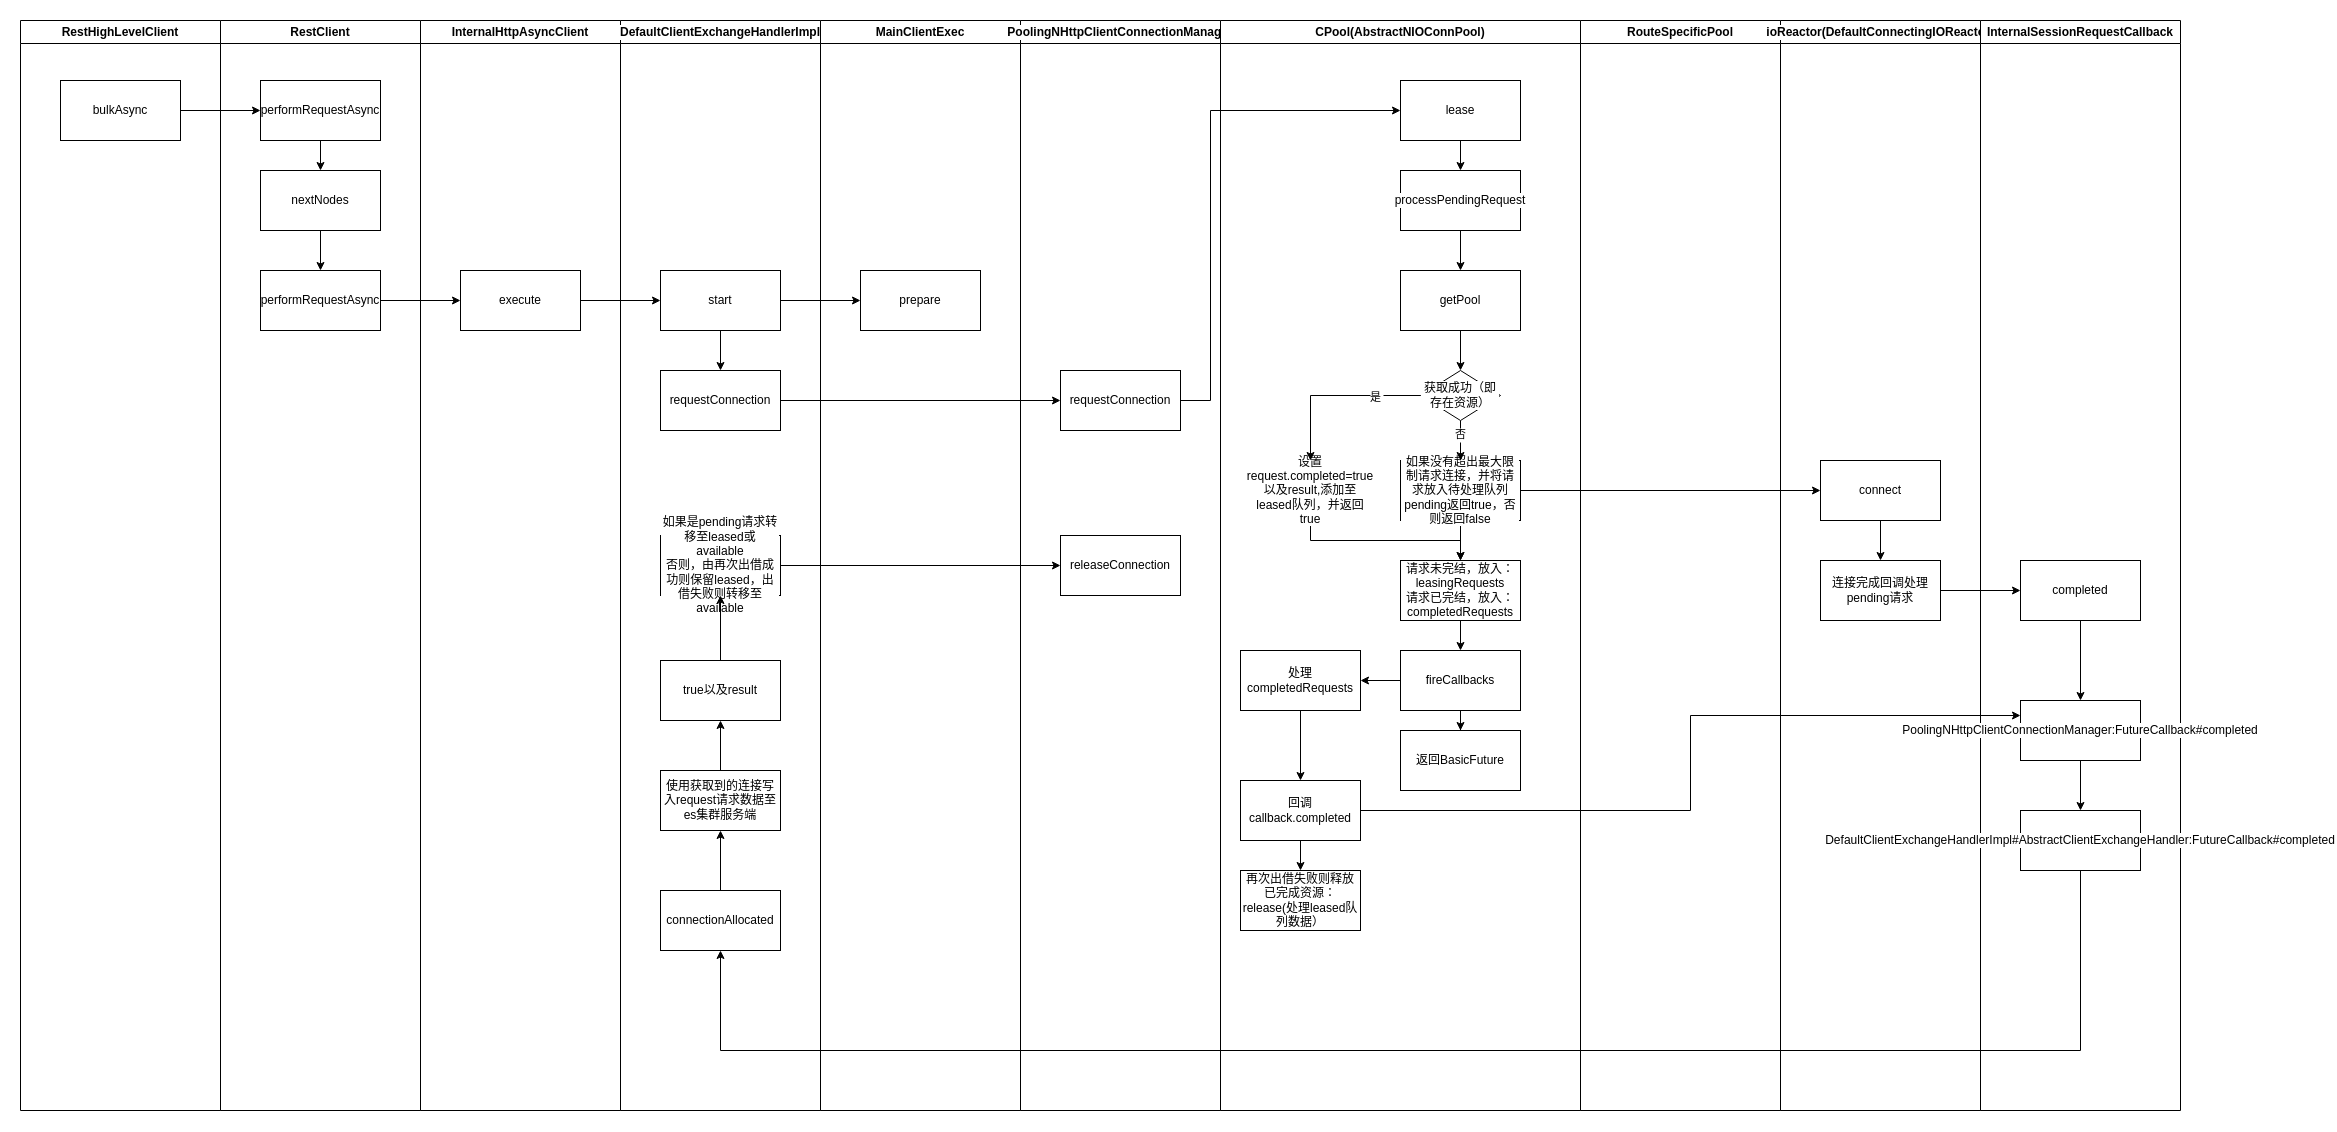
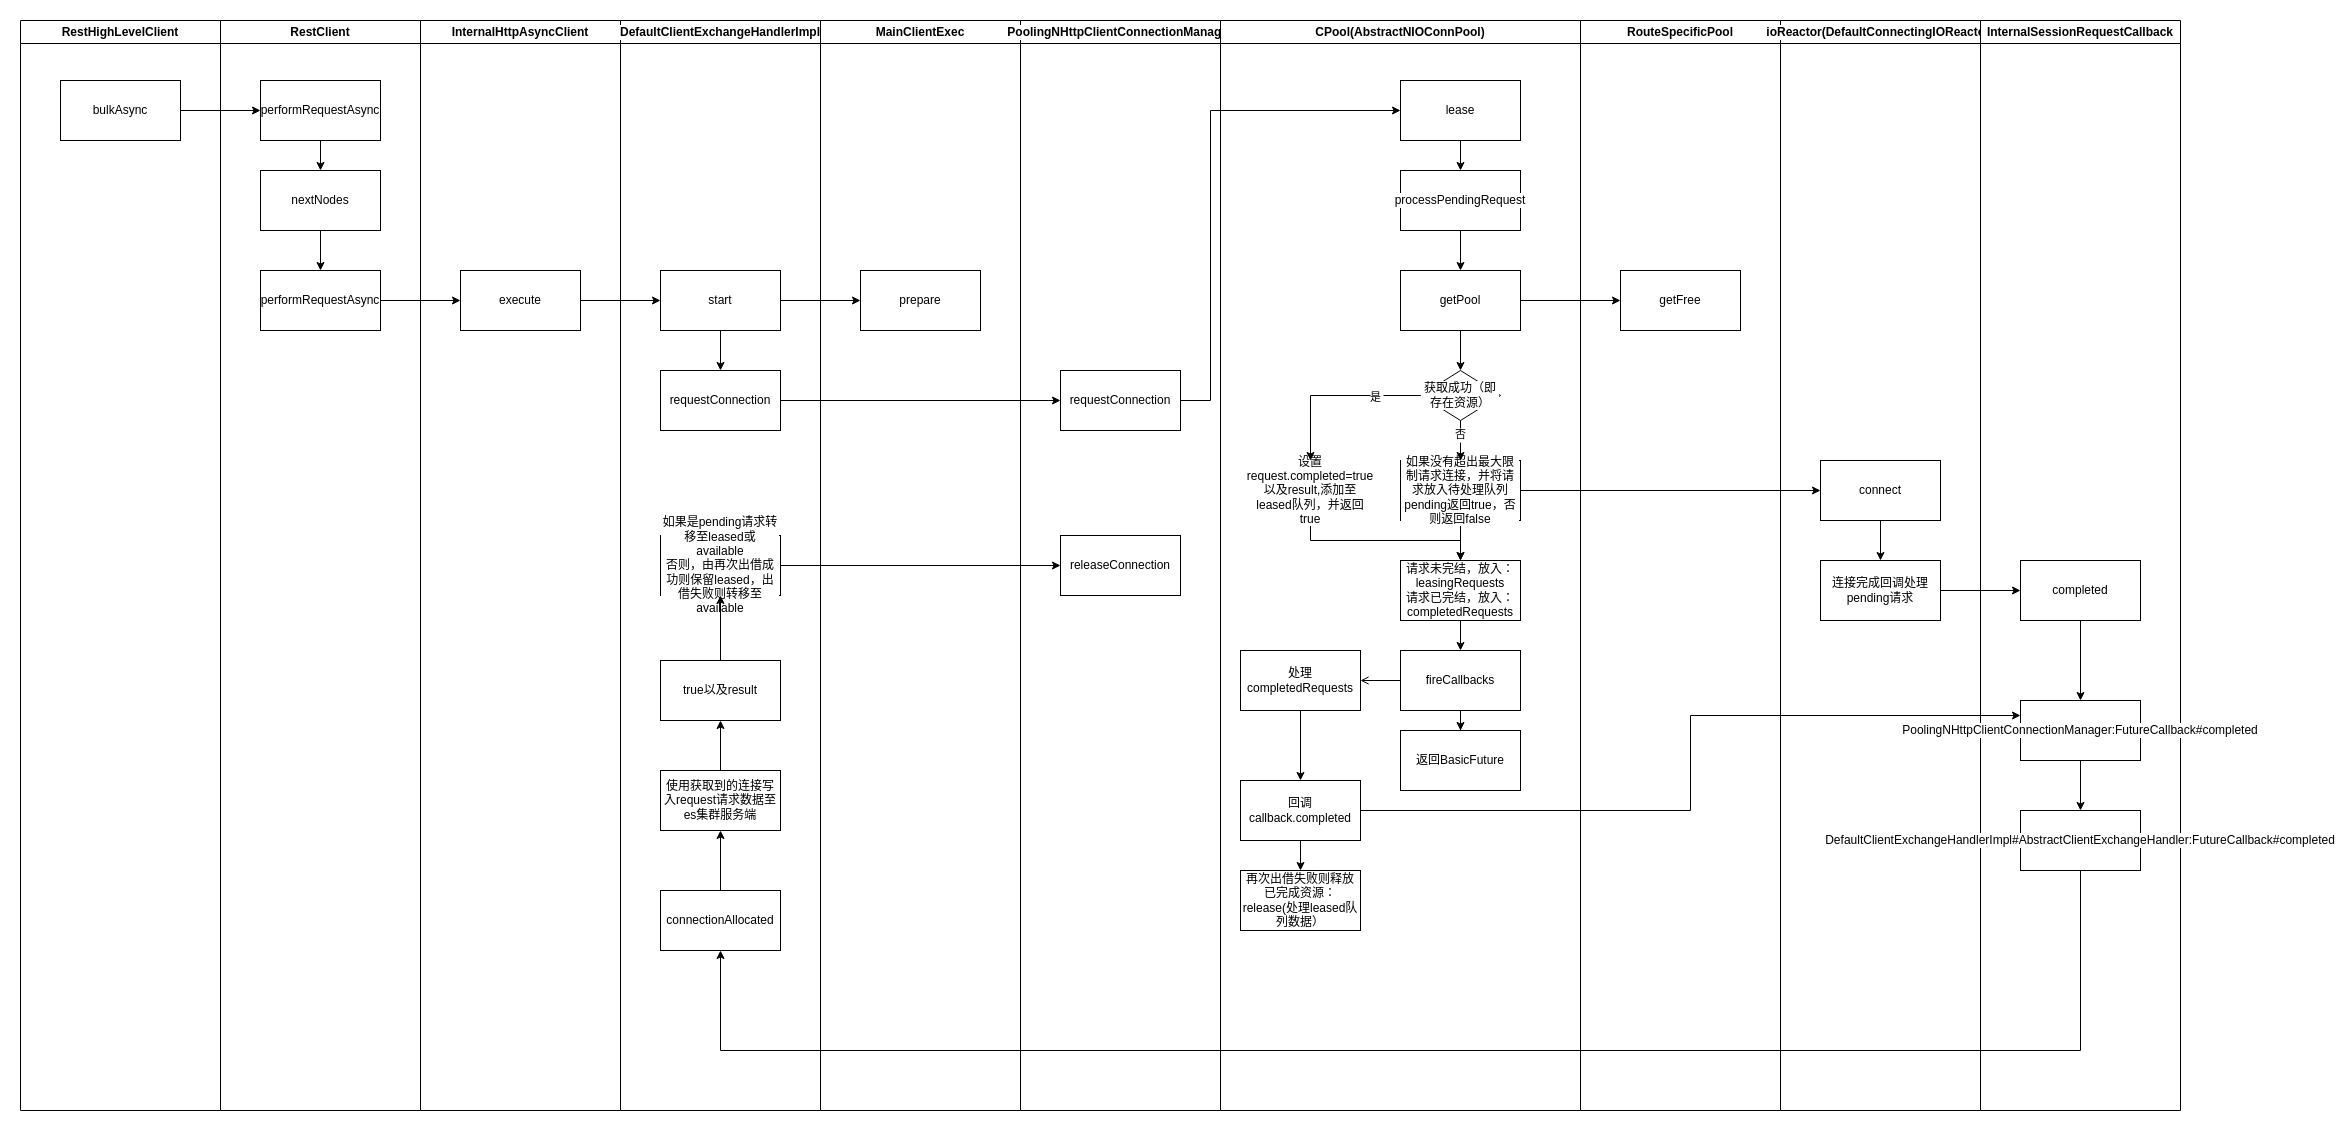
none -> (1567, 301)
none -> (1681, 301)
(1368, 681) -> (1366, 681)
